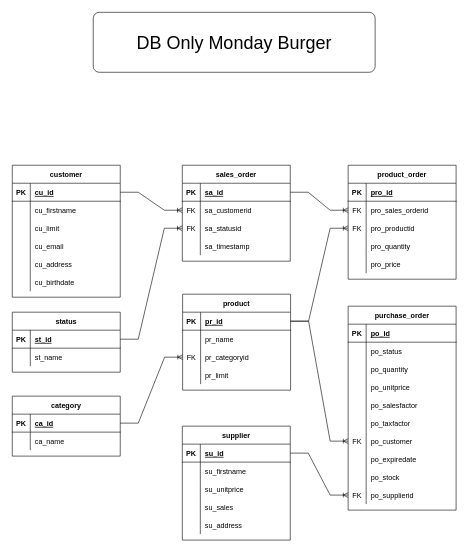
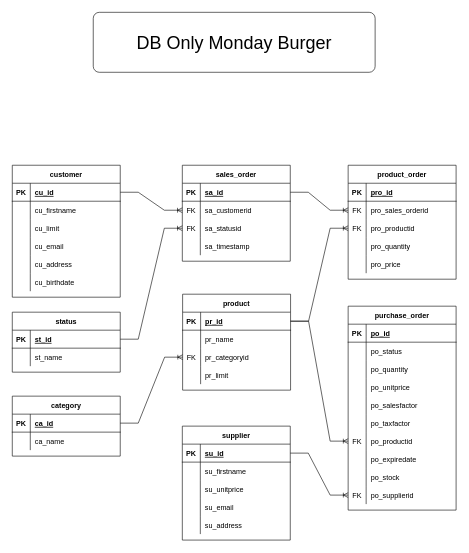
(393, 442) -> (394, 442)
(220, 508) -> (219, 508)
